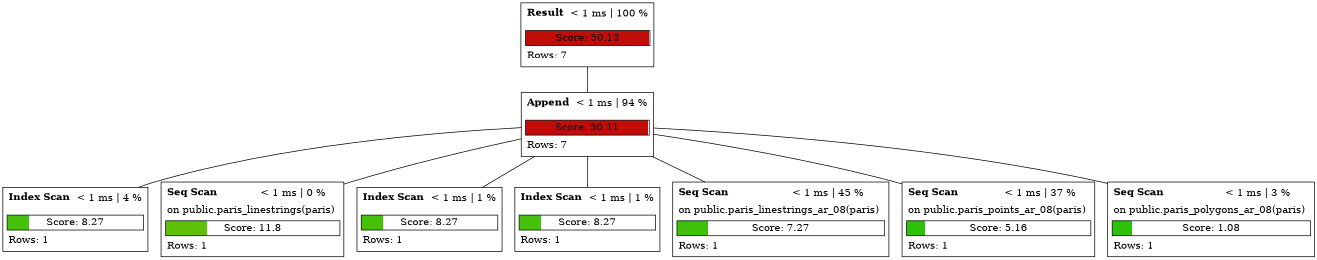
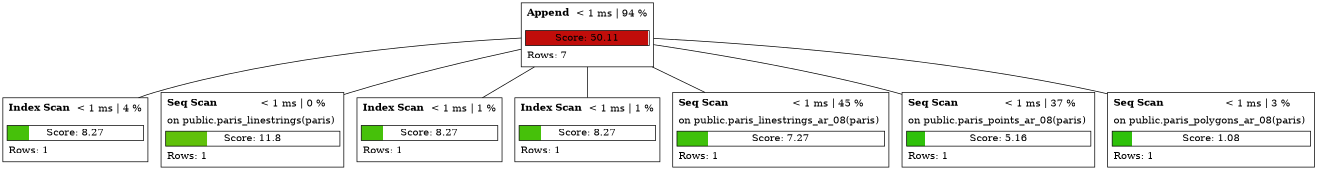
(587, 35) -> none
